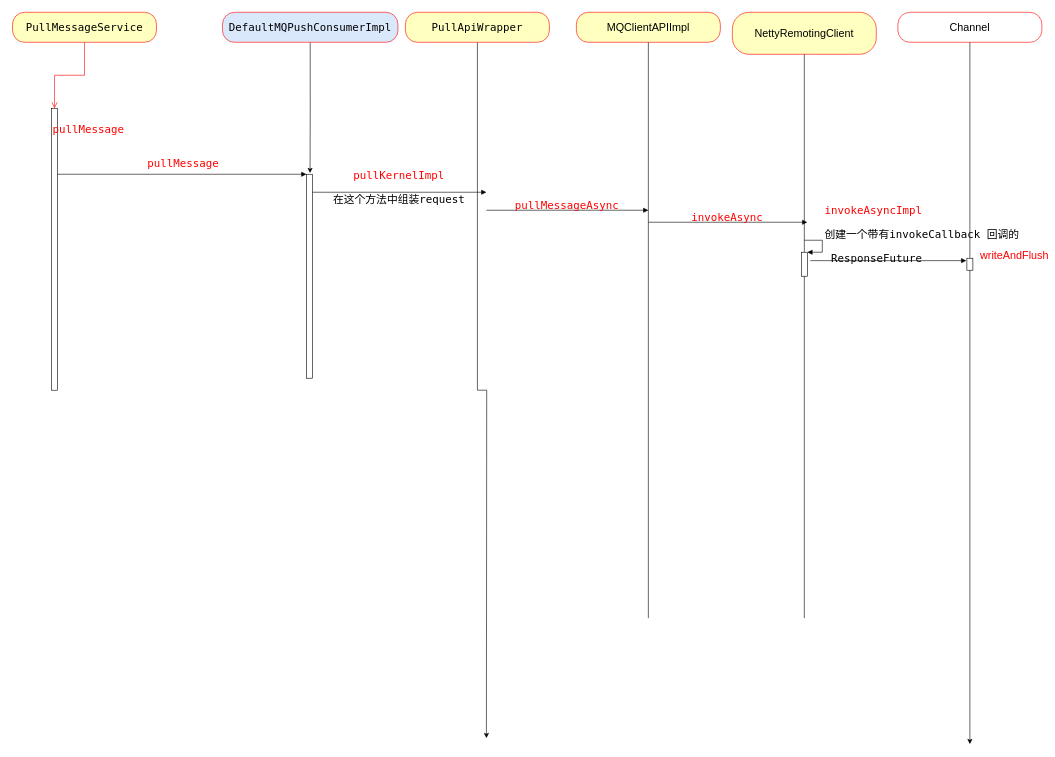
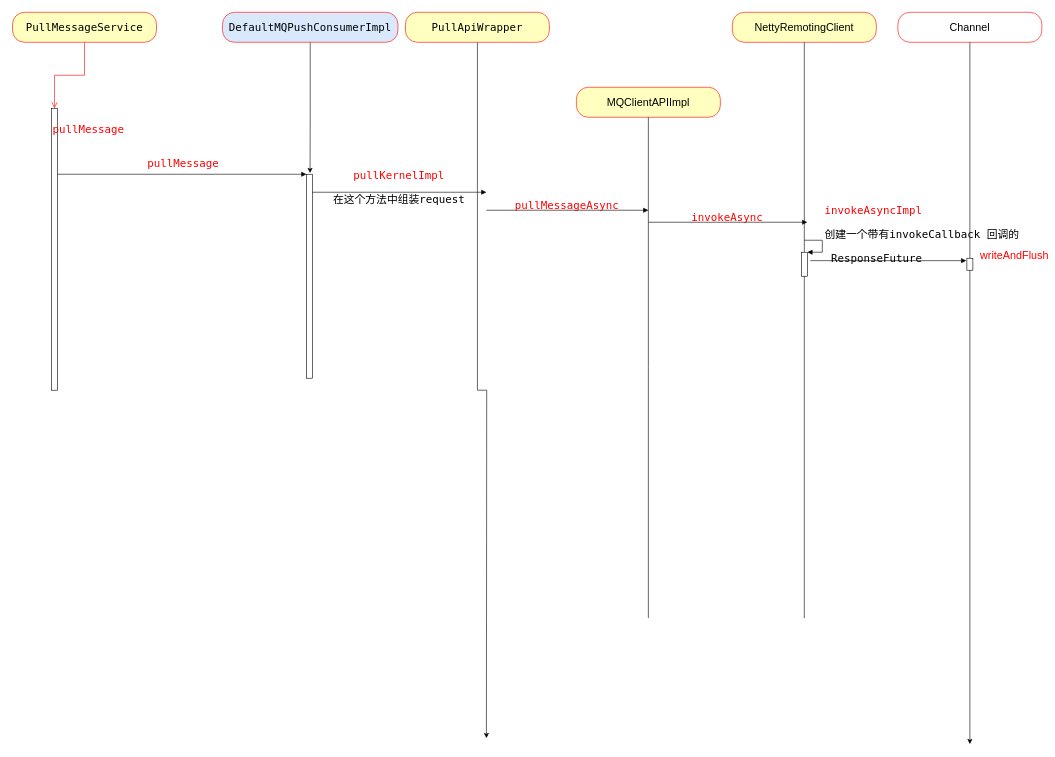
(648, 27) -> (648, 102)
(804, 33) -> (804, 27)
